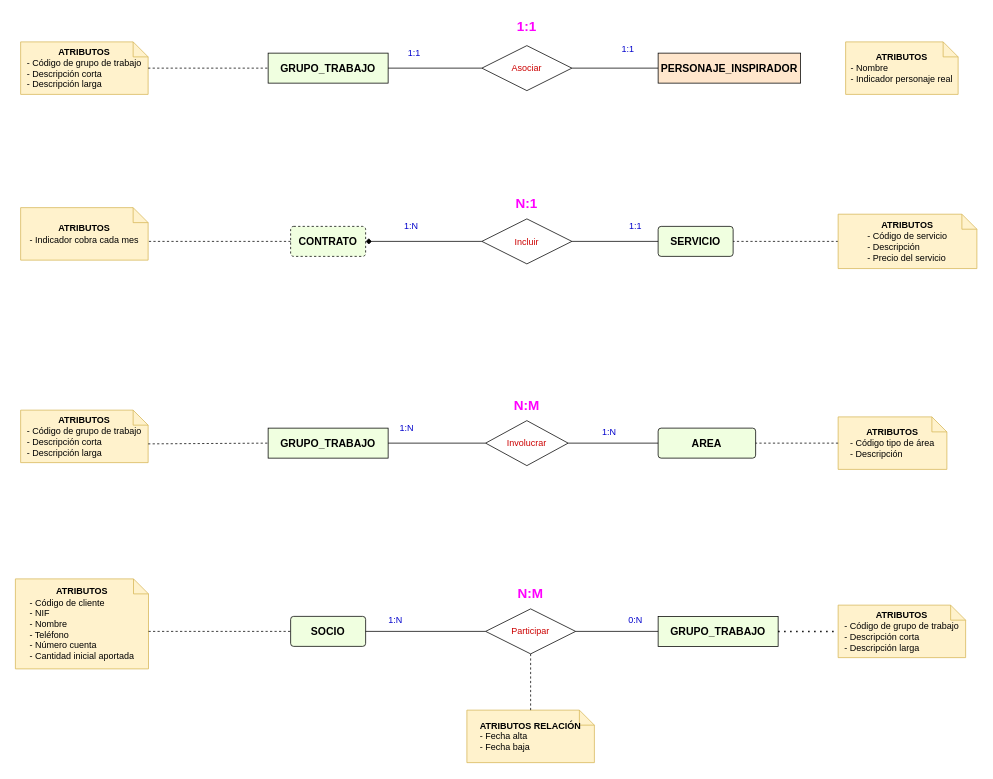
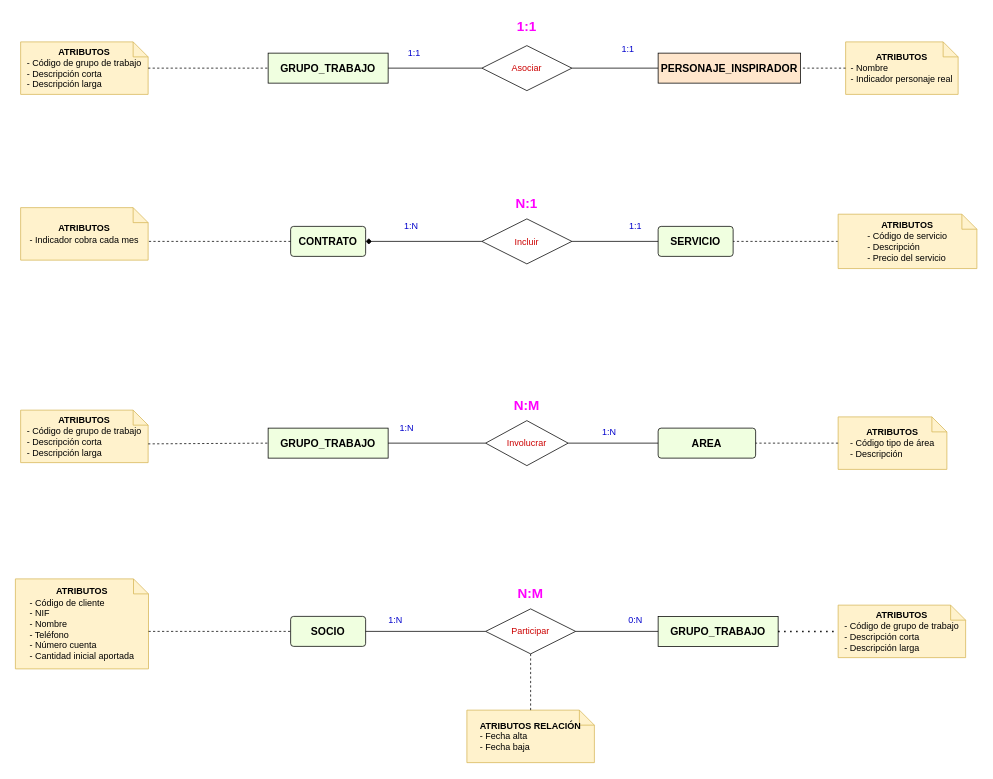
none -> (824, 68)
(328, 241) -> (328, 241)
